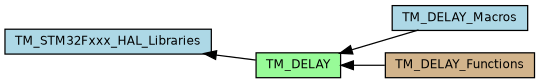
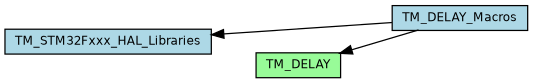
(236, 58) -> (308, 28)
(460, 65) -> none
